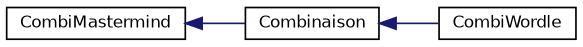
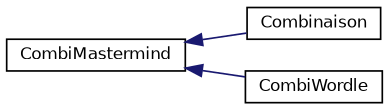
(417, 23) -> (224, 74)
